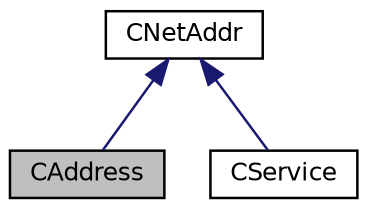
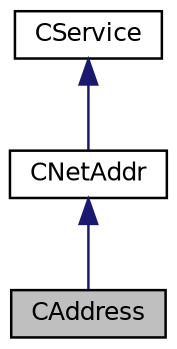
(242, 115) -> (88, 118)
